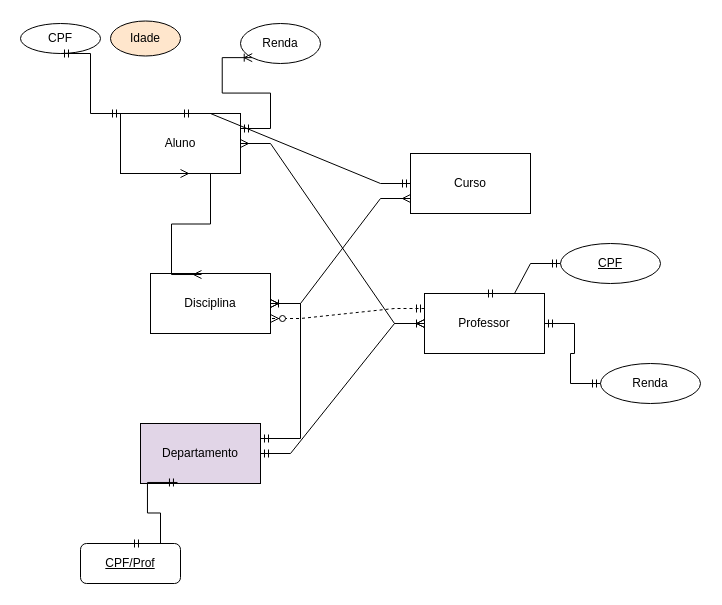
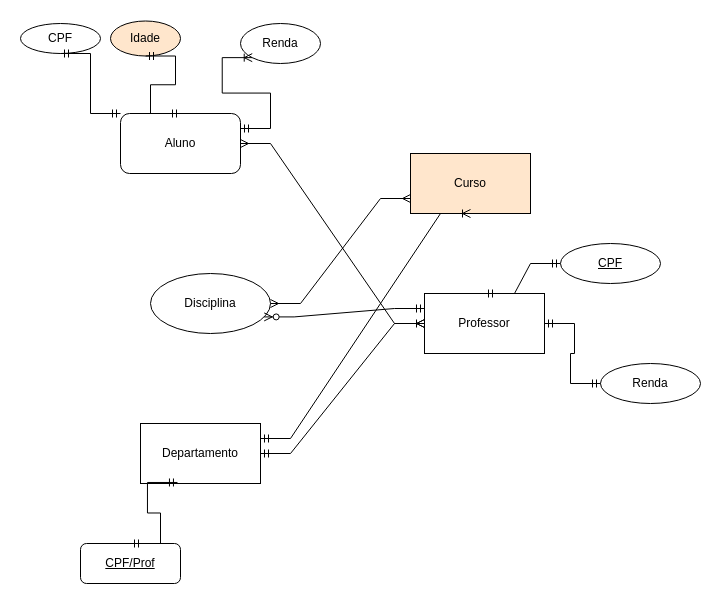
(181, 144) -> (181, 144)
(328, 162) -> (176, 85)
(471, 184) -> (471, 184)
(178, 224) -> none
(211, 304) -> (211, 304)
(347, 314) -> (343, 313)
(301, 378) -> (365, 327)
(201, 454) -> (201, 454)
